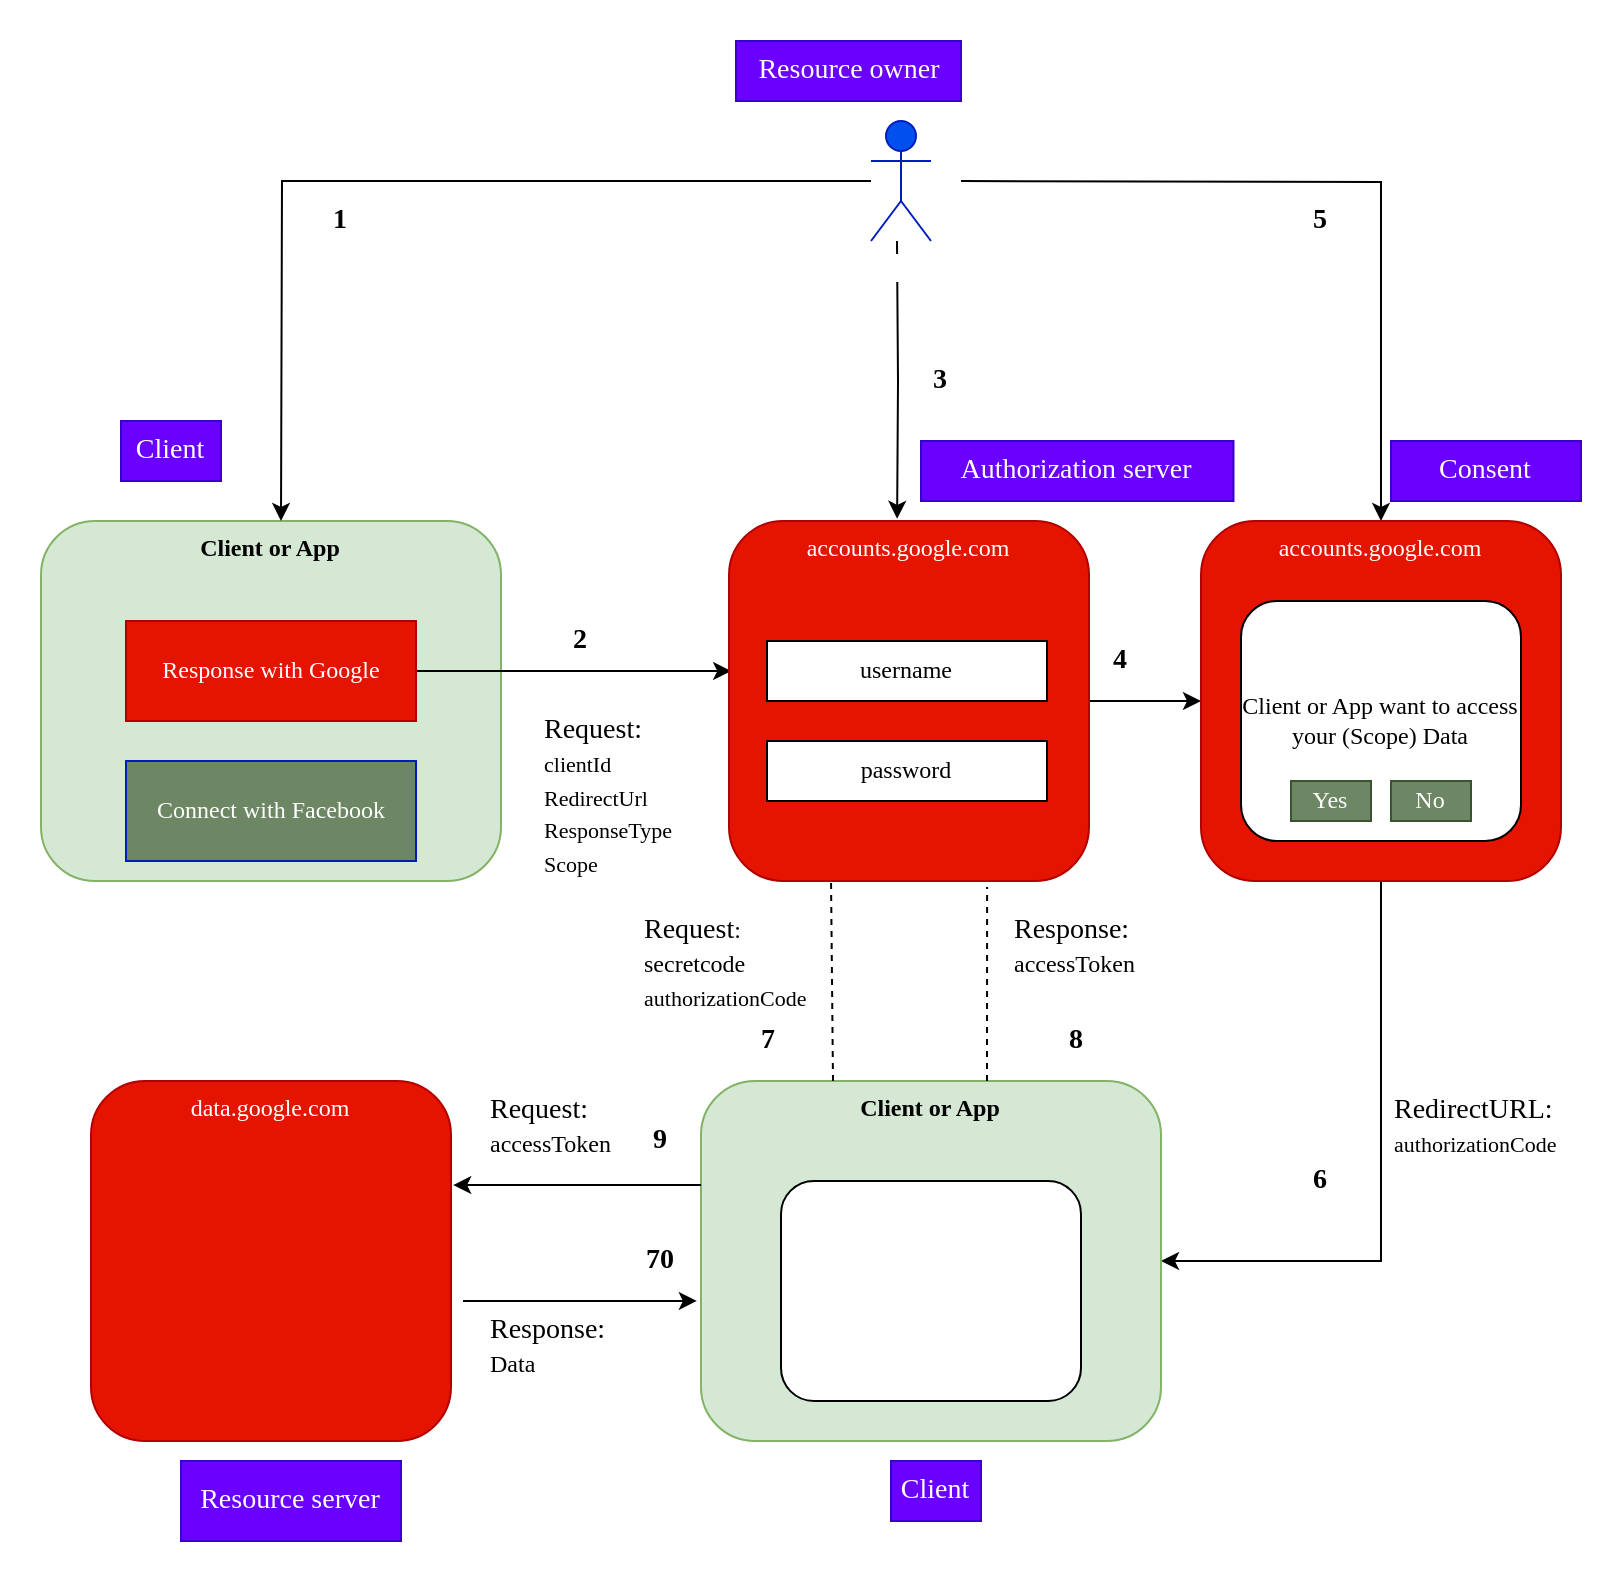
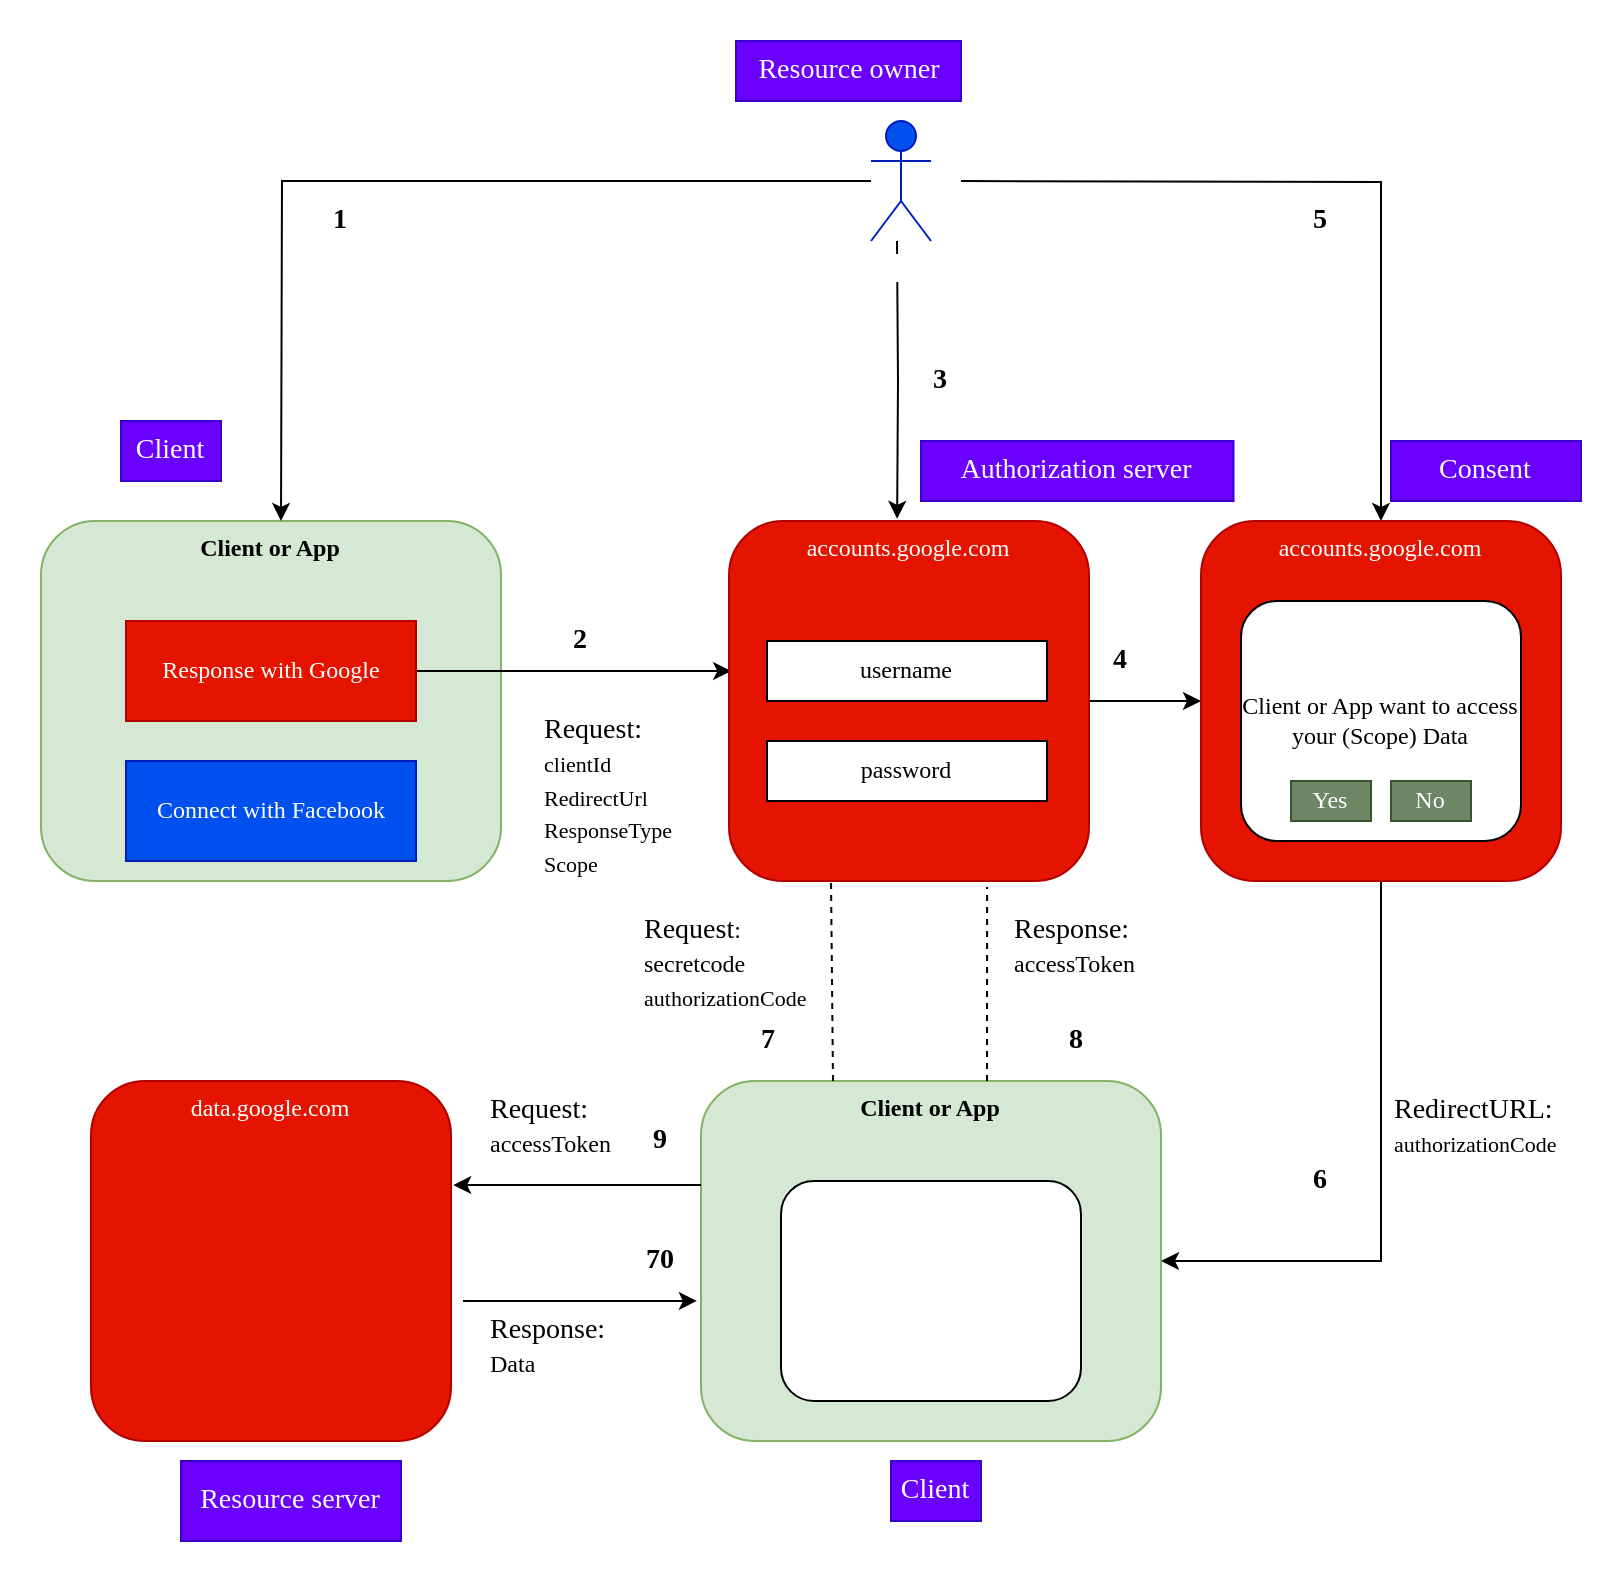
(271, 811) -> (271, 811)
